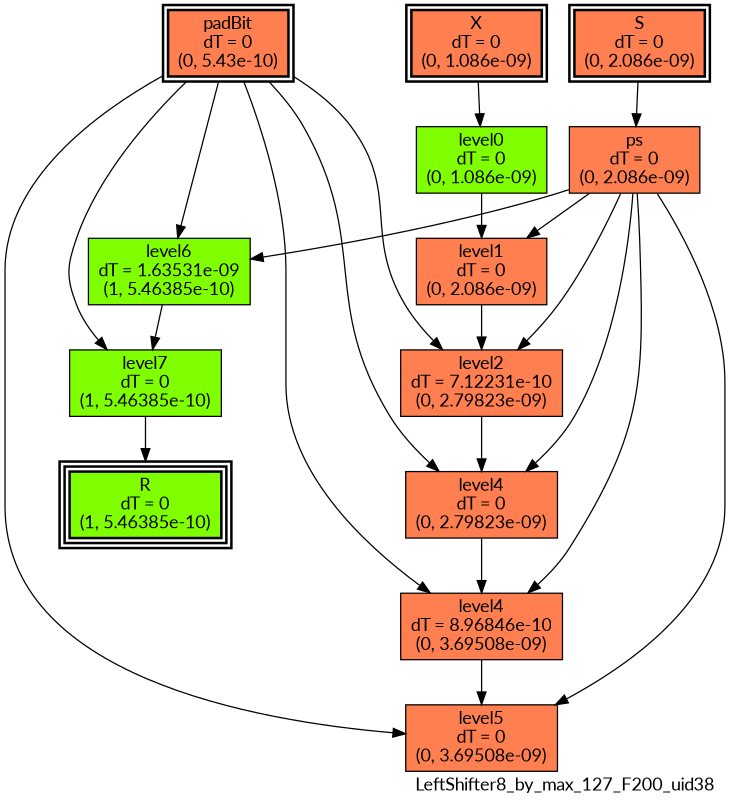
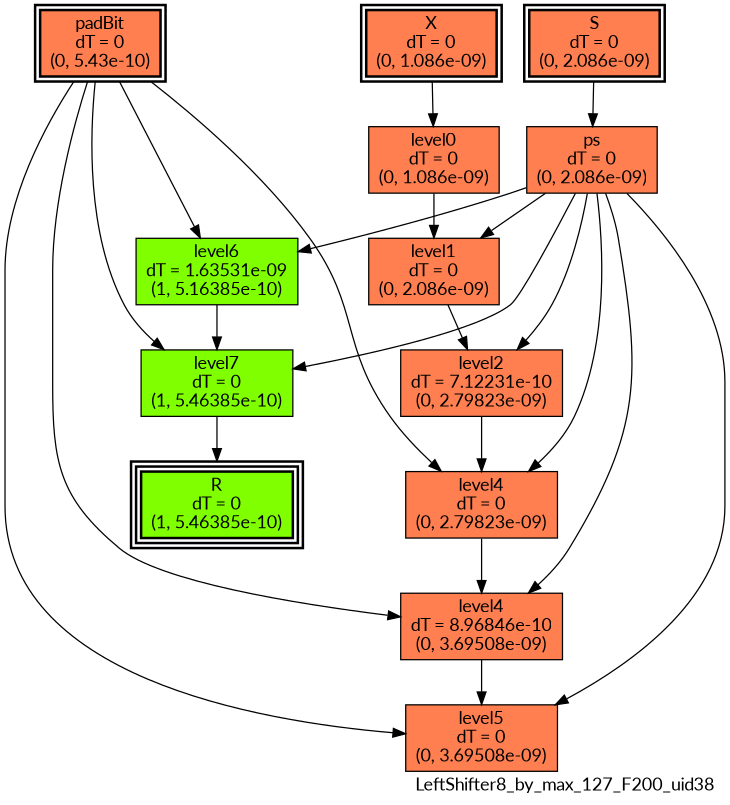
(482, 160) -> (434, 160)
(379, 199) -> none
(169, 272) -> (217, 272)
none -> (472, 324)
